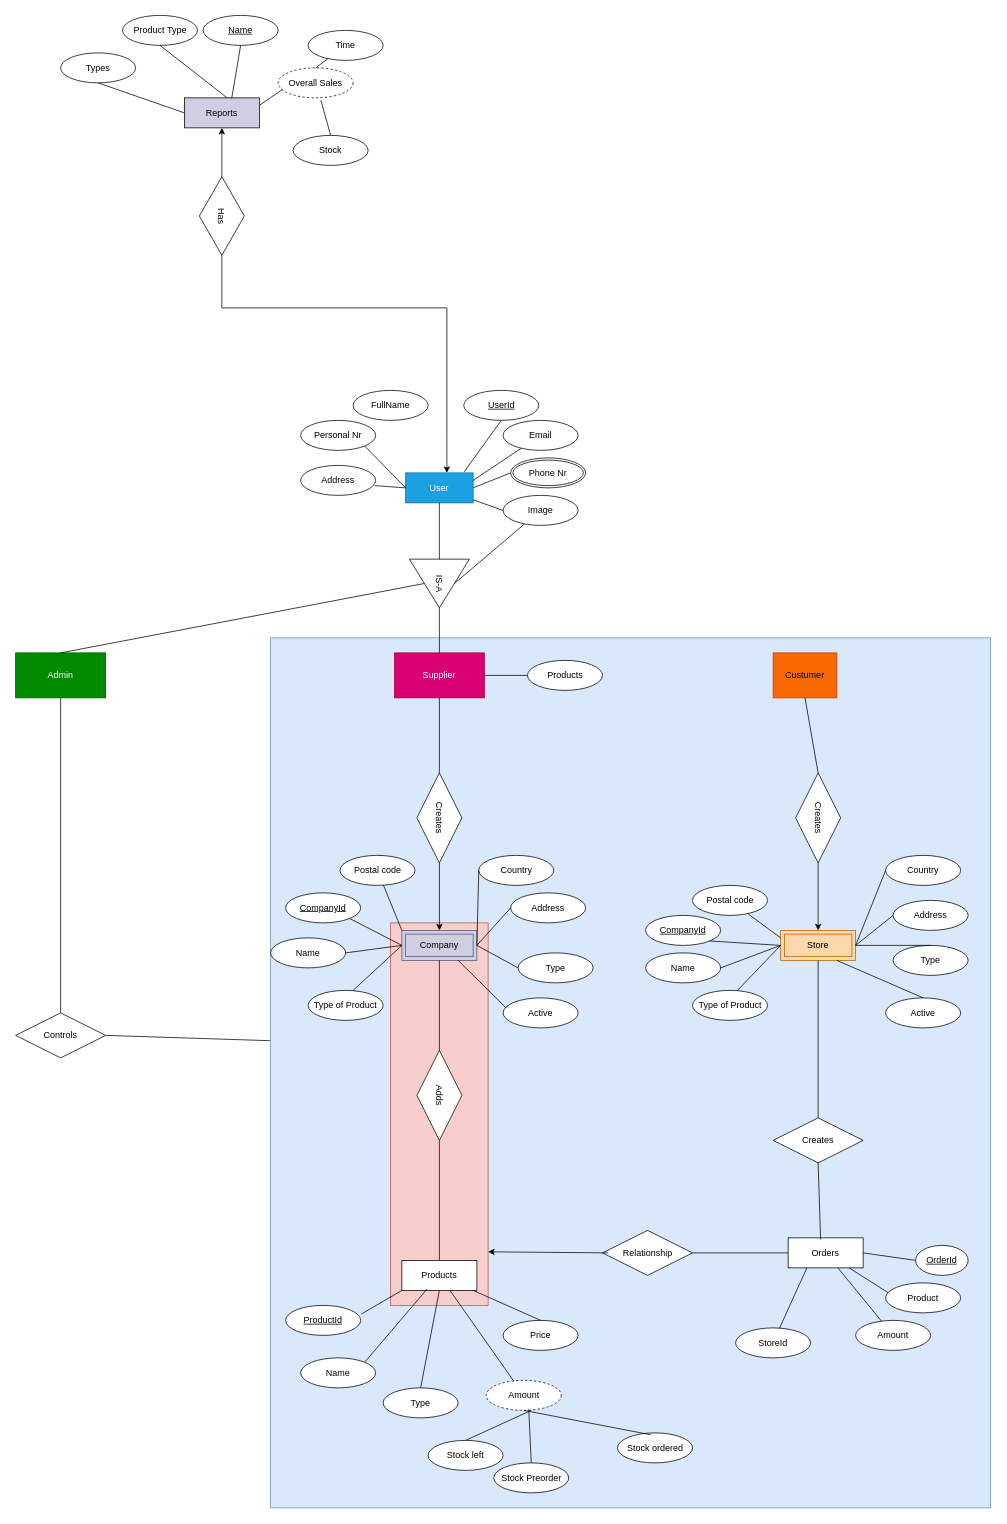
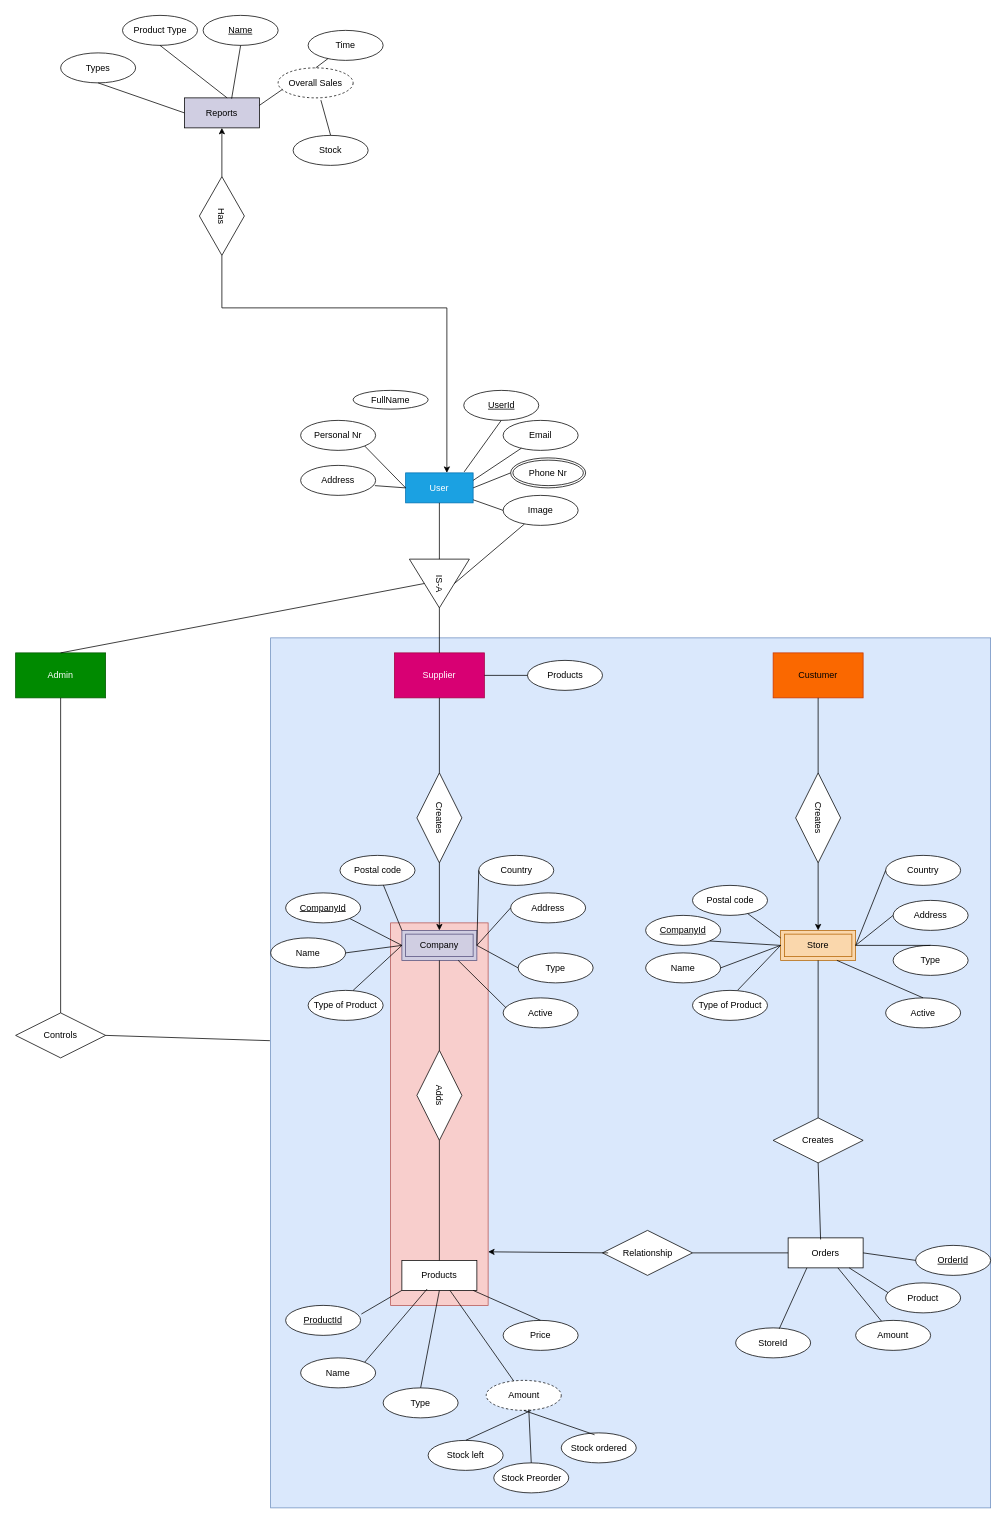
(390, 405) -> (390, 400)
(805, 675) -> (818, 675)
(942, 1260) -> (953, 1260)
(655, 1448) -> (599, 1448)
